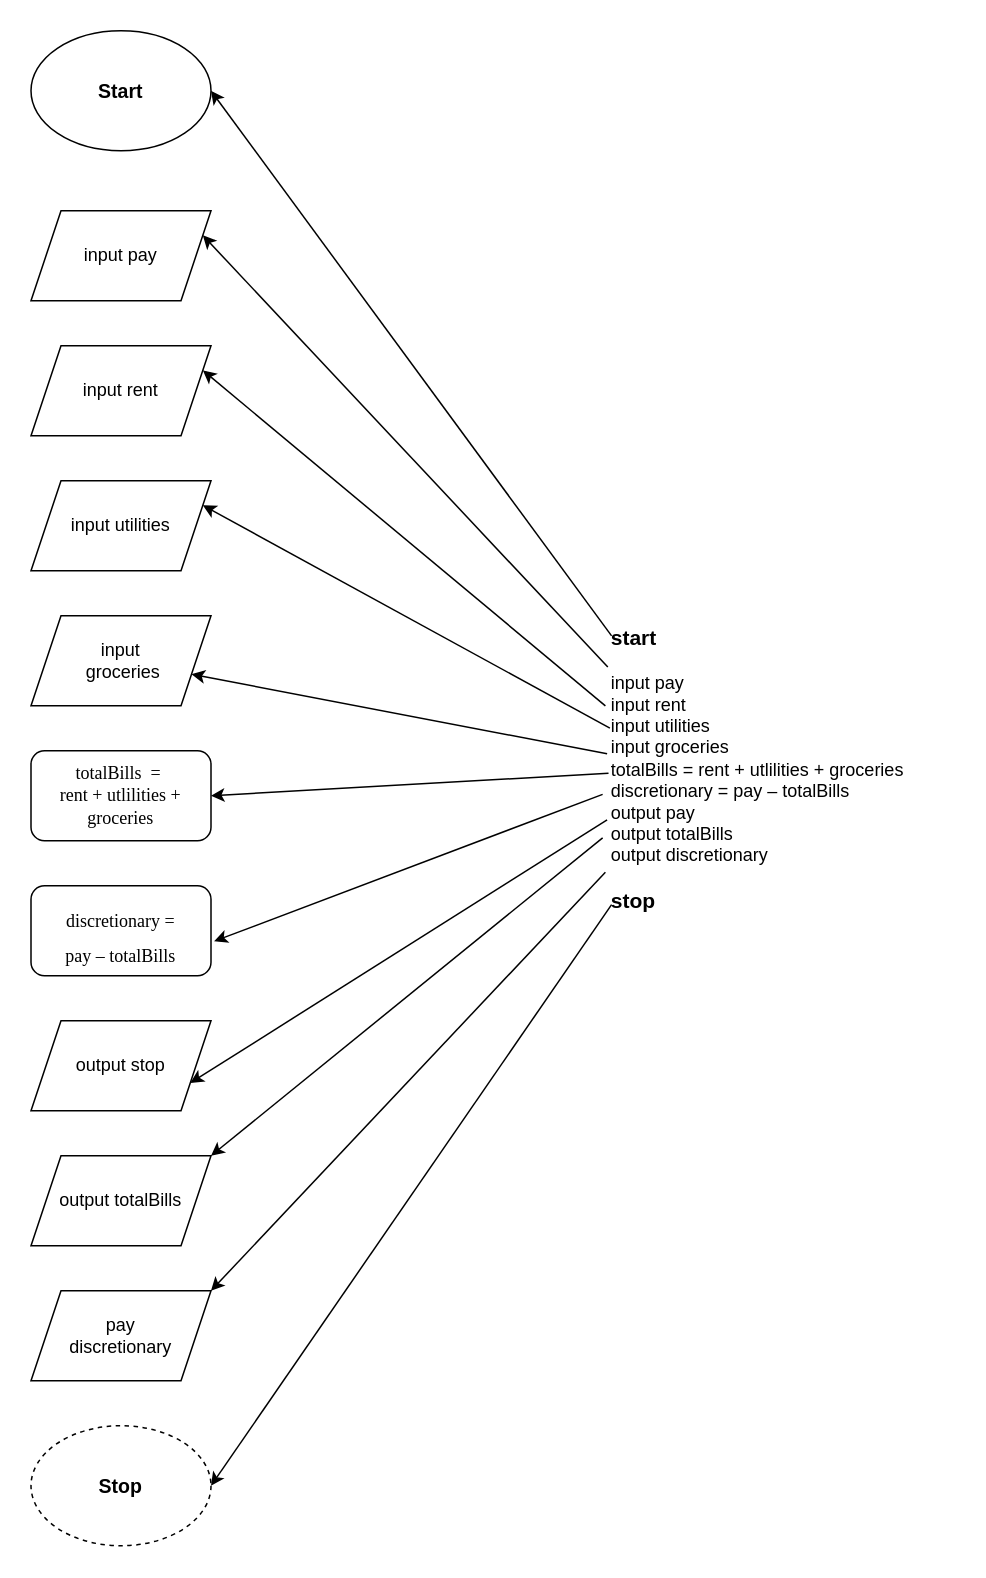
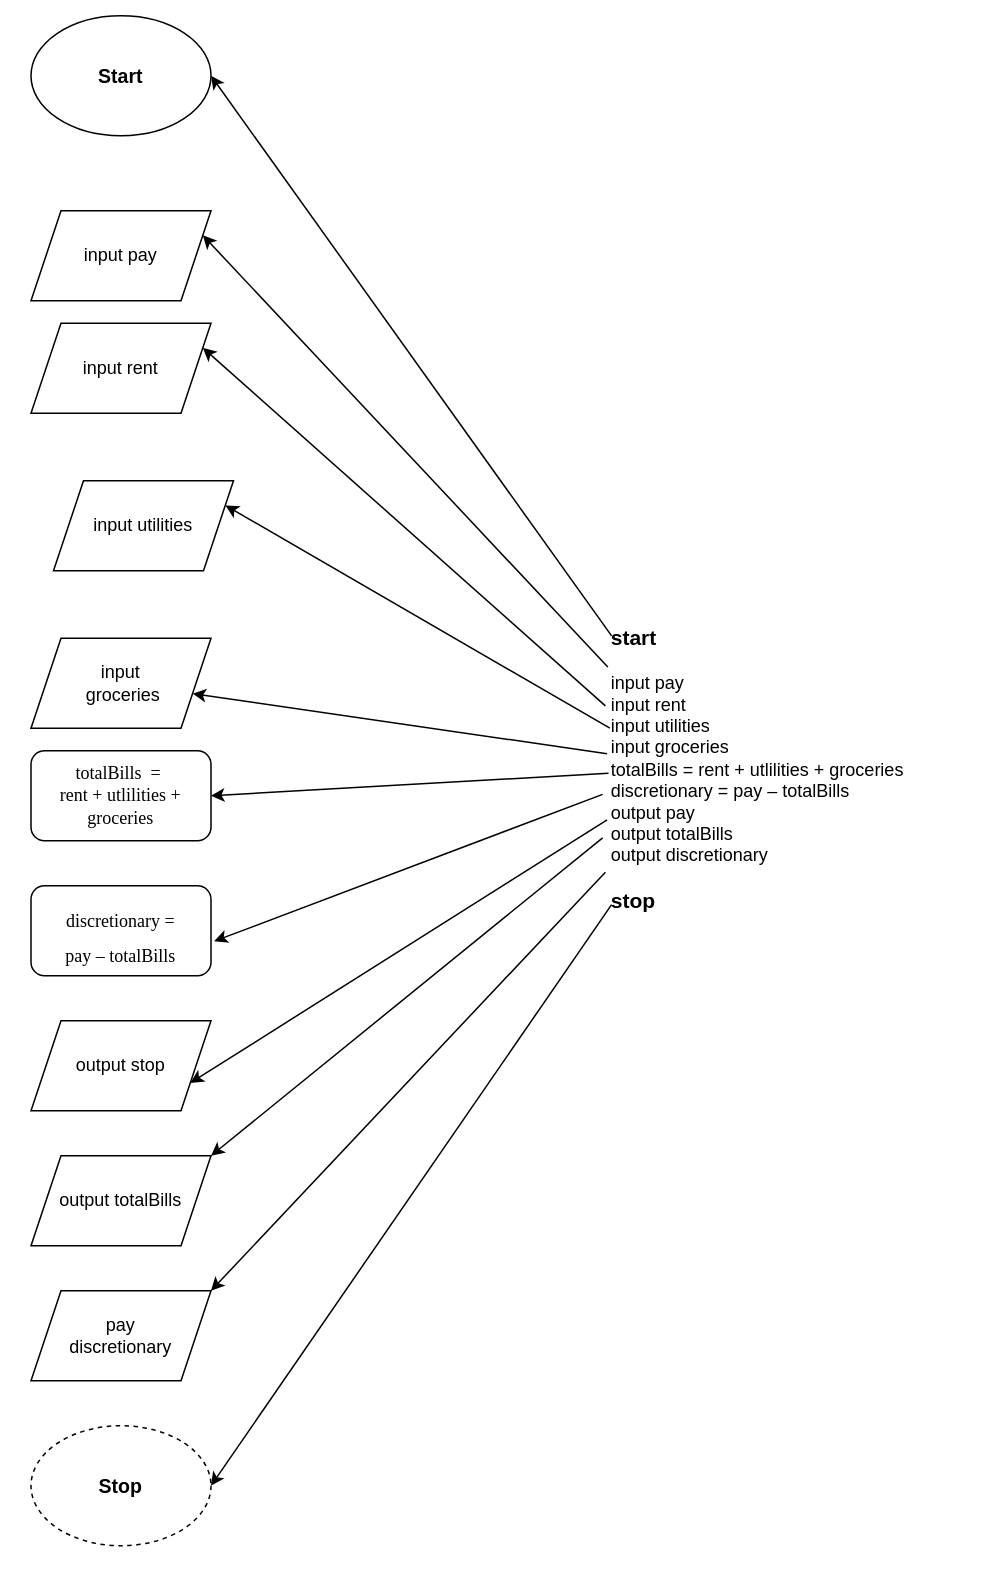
(121, 91) -> (121, 76)
(121, 391) -> (121, 368)
(121, 526) -> (143, 526)
(121, 661) -> (121, 683)
